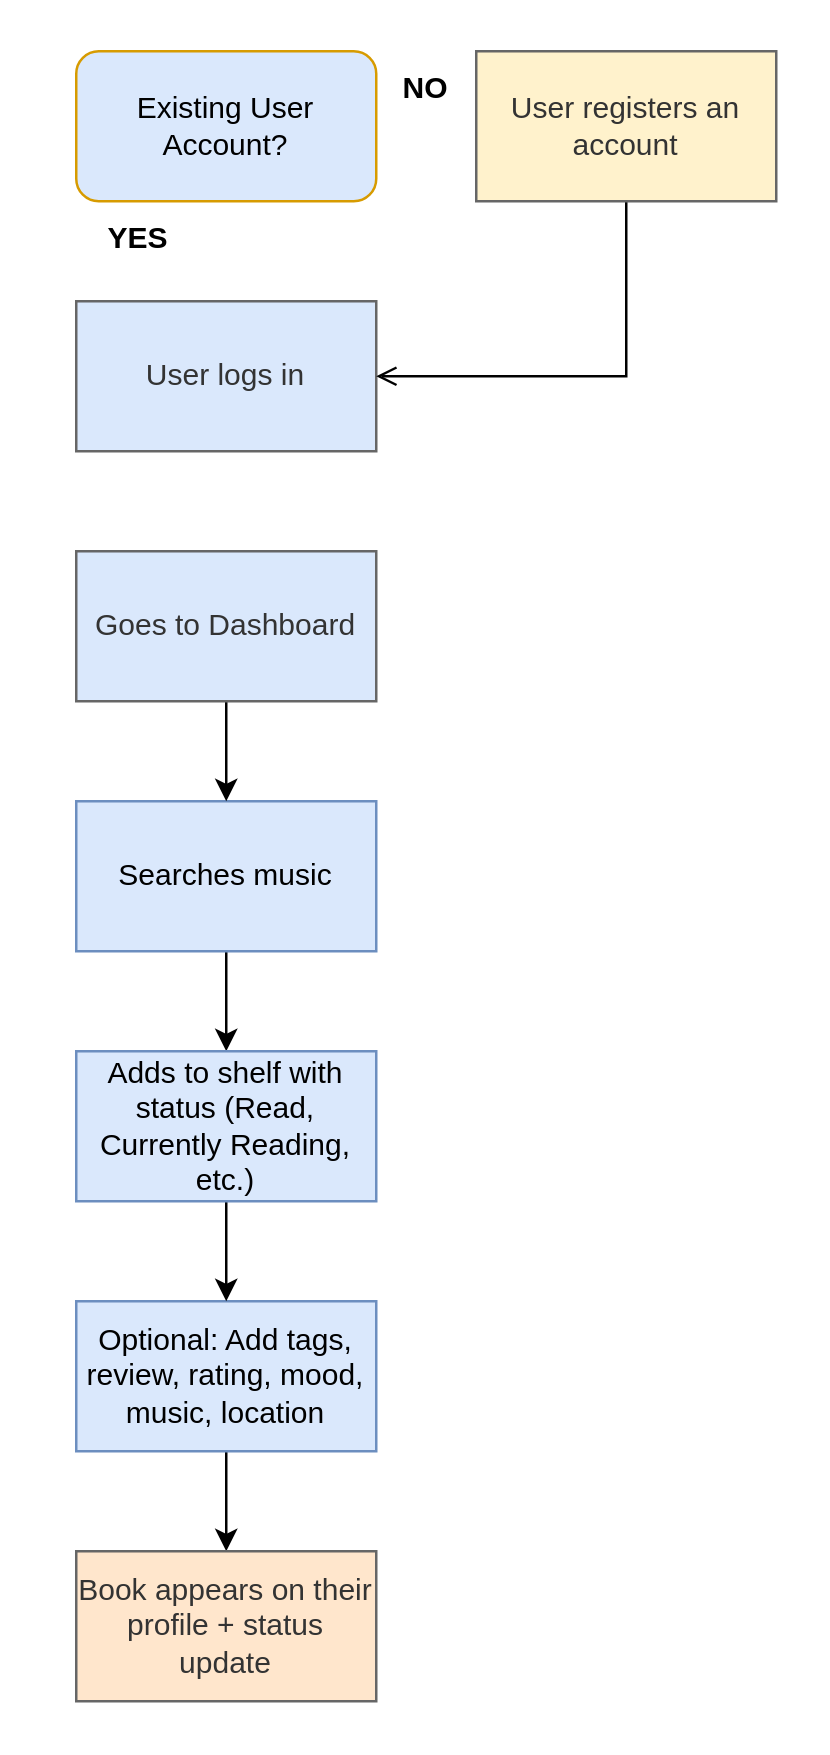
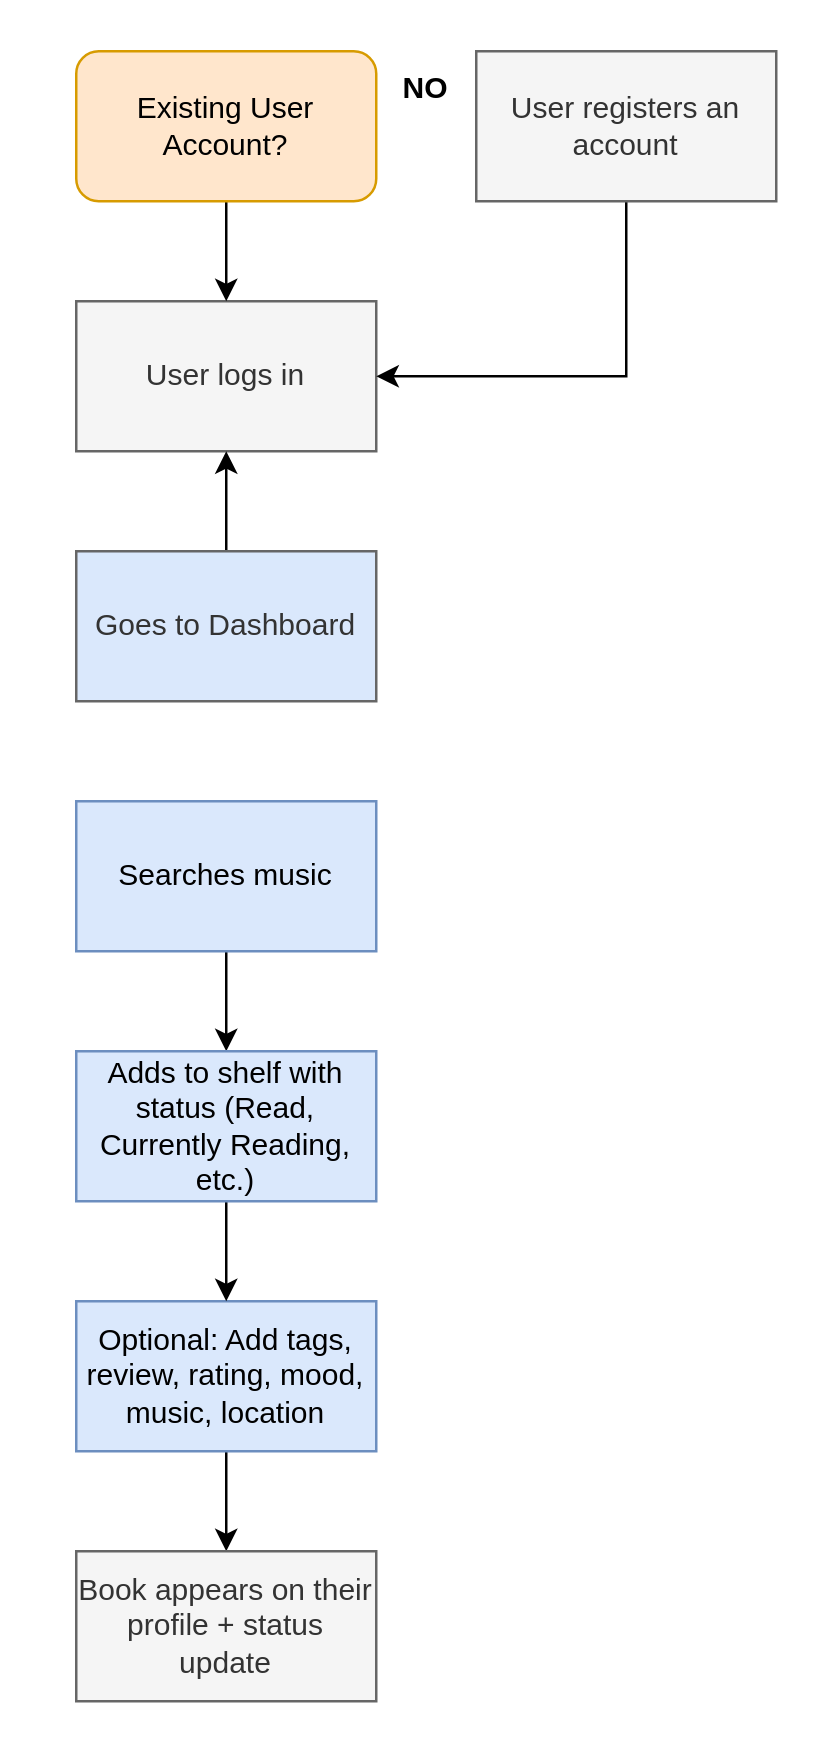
(226, 126) -> (226, 126)
(626, 126) -> (626, 126)
(139, 239) -> none
none -> (226, 243)
(226, 376) -> (226, 376)
(390, 376) -> (394, 376)
(226, 743) -> (226, 509)
(226, 1626) -> (226, 1626)
